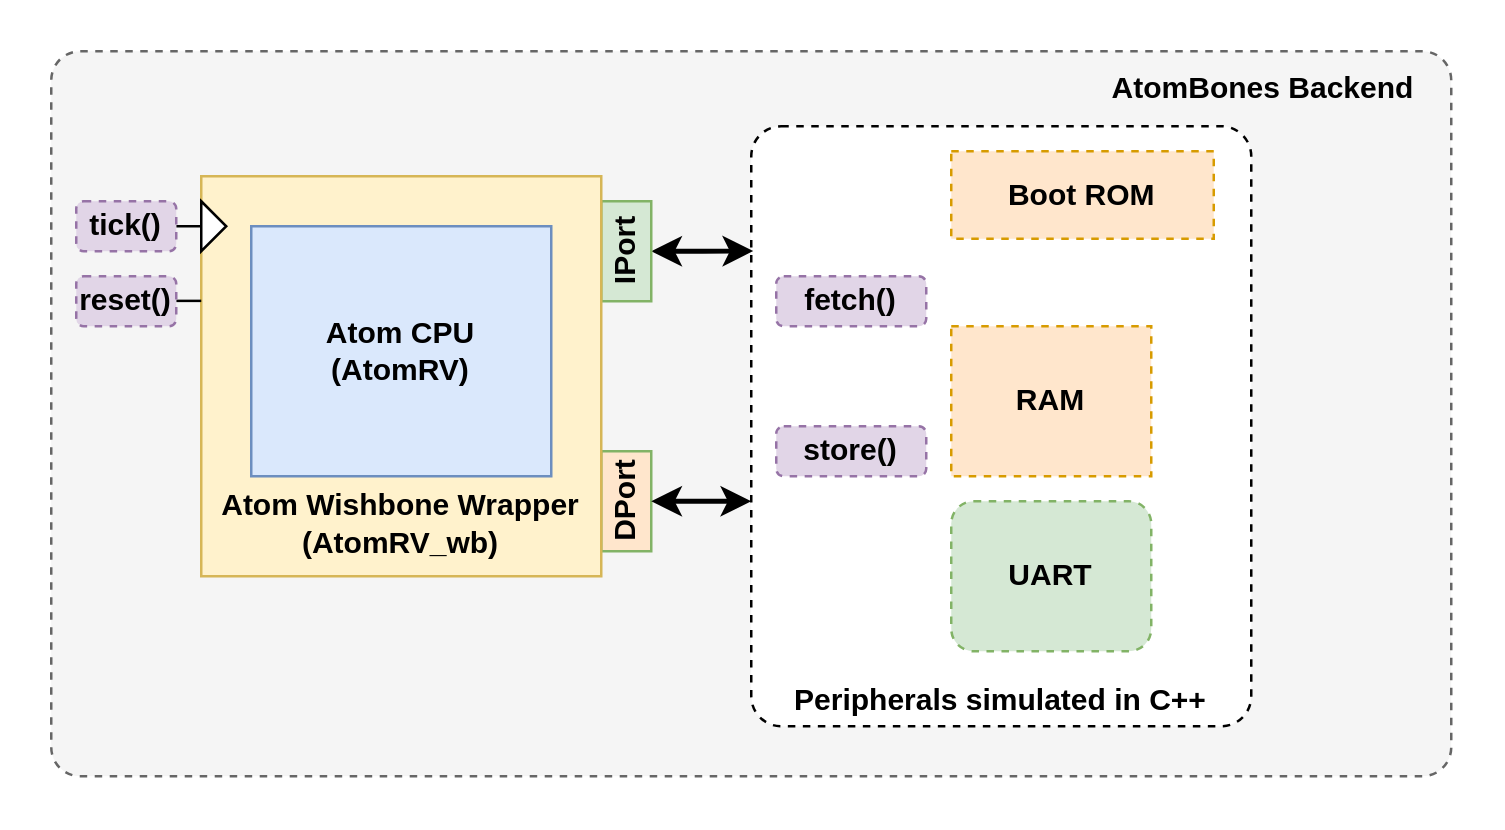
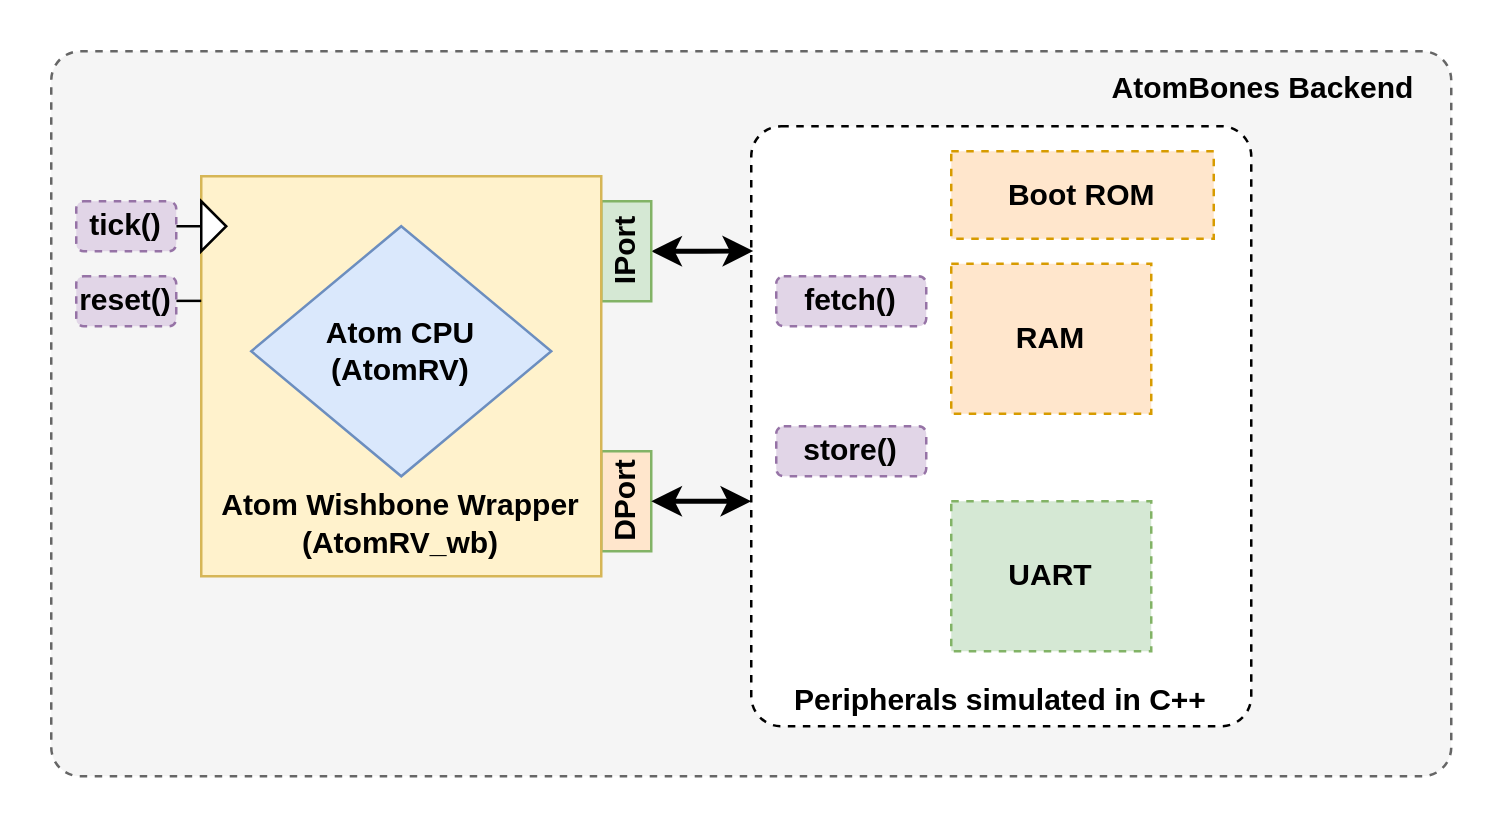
(401, 351) -> (401, 351)
(1051, 401) -> (1051, 339)
(1051, 576) -> (1051, 576)
